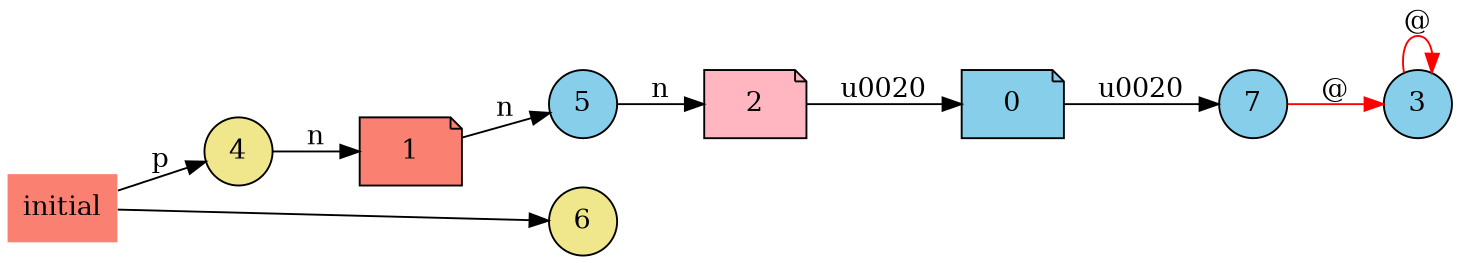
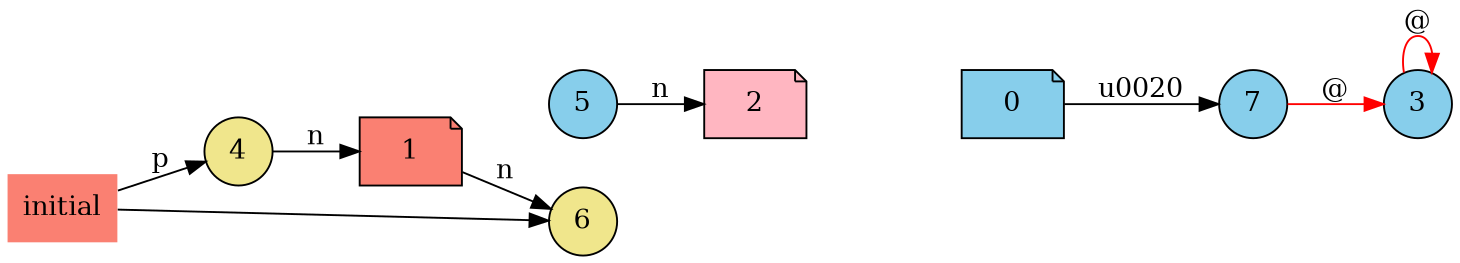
(874, 104) -> none
(497, 128) -> (498, 187)
